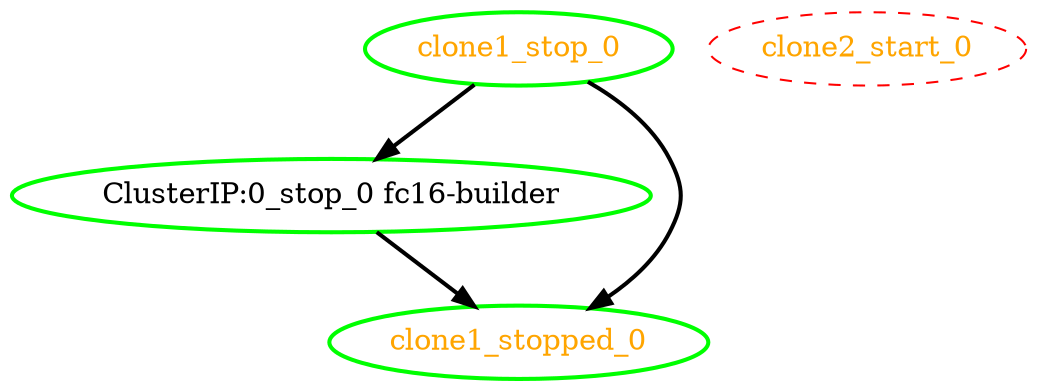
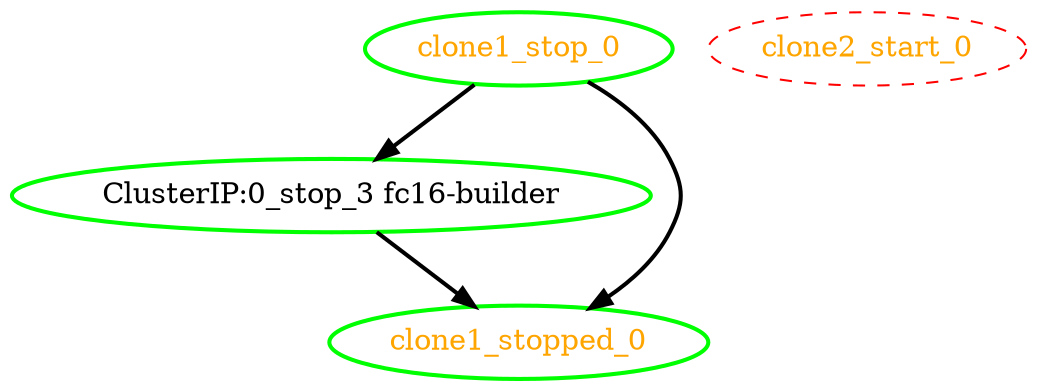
(331, 196) -> (331, 196)
